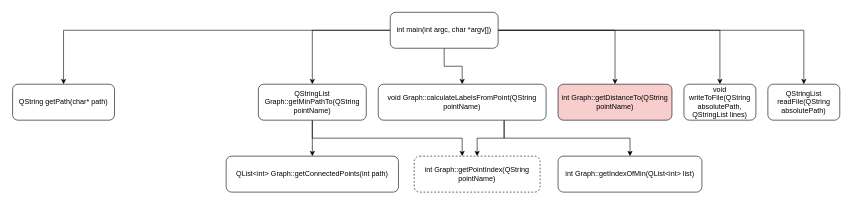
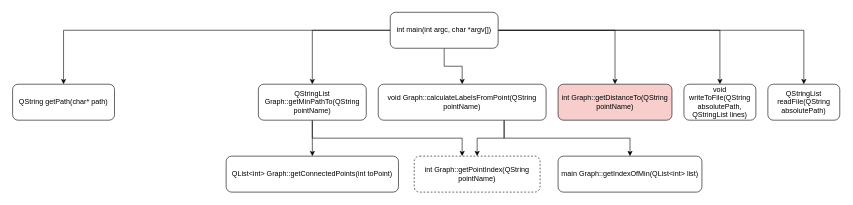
(312, 174) -> (312, 174)
(630, 174) -> (630, 174)
